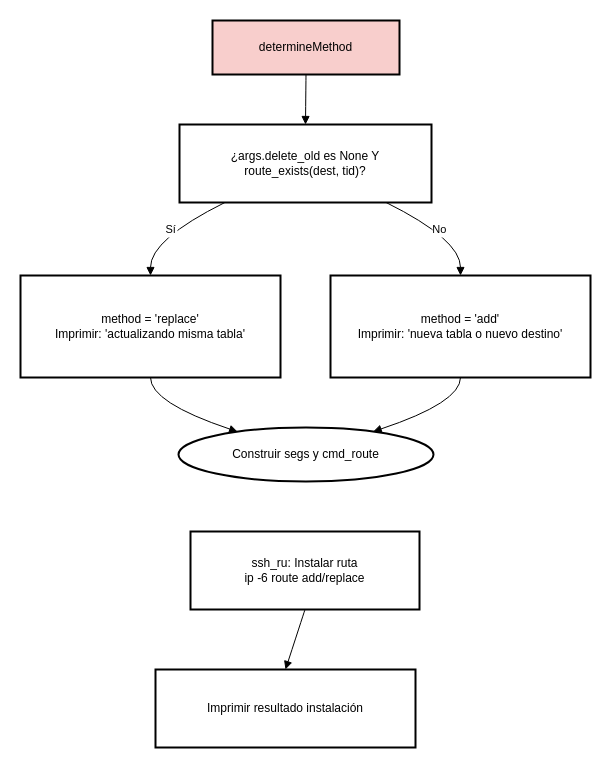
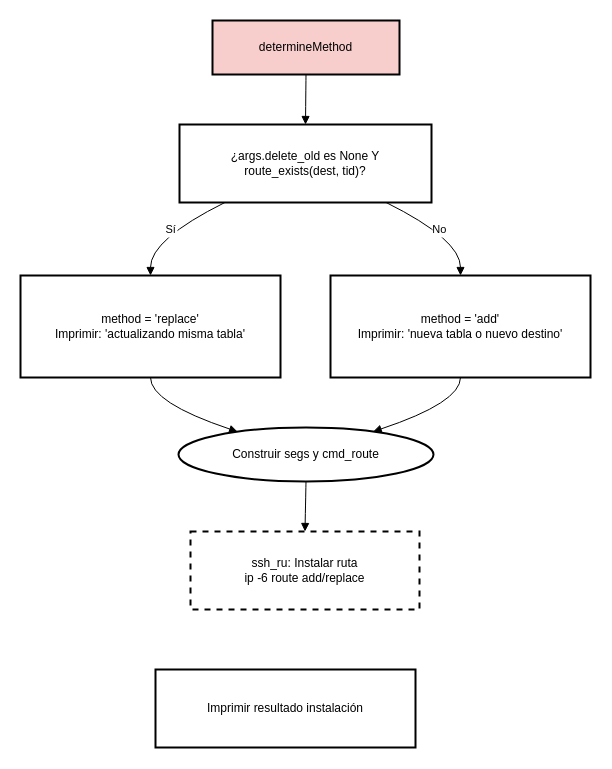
none -> (306, 503)
(305, 571) -> (305, 571)
(296, 636) -> none
